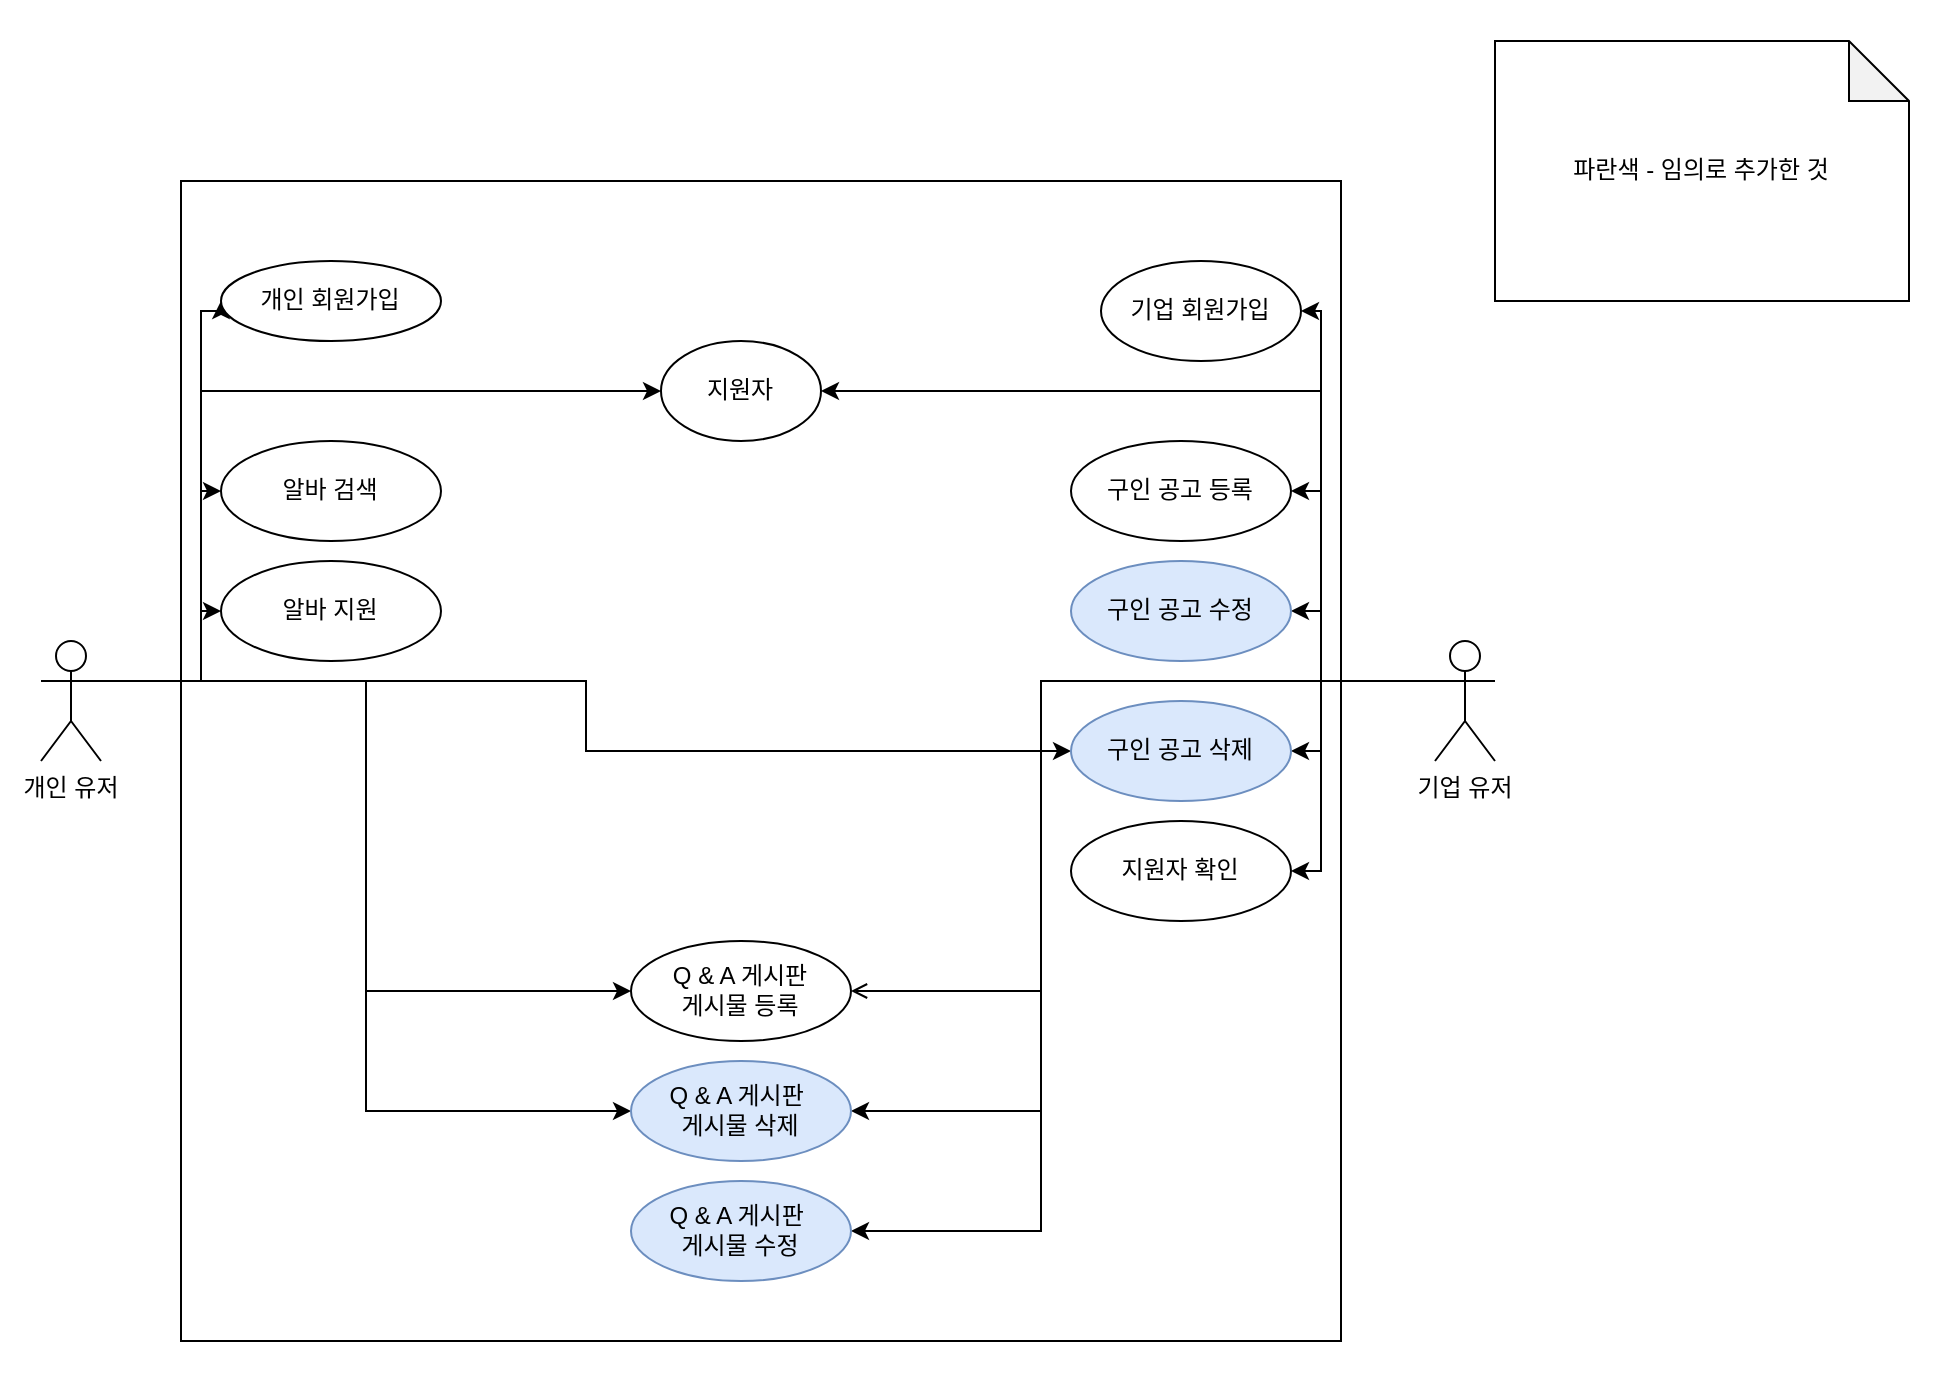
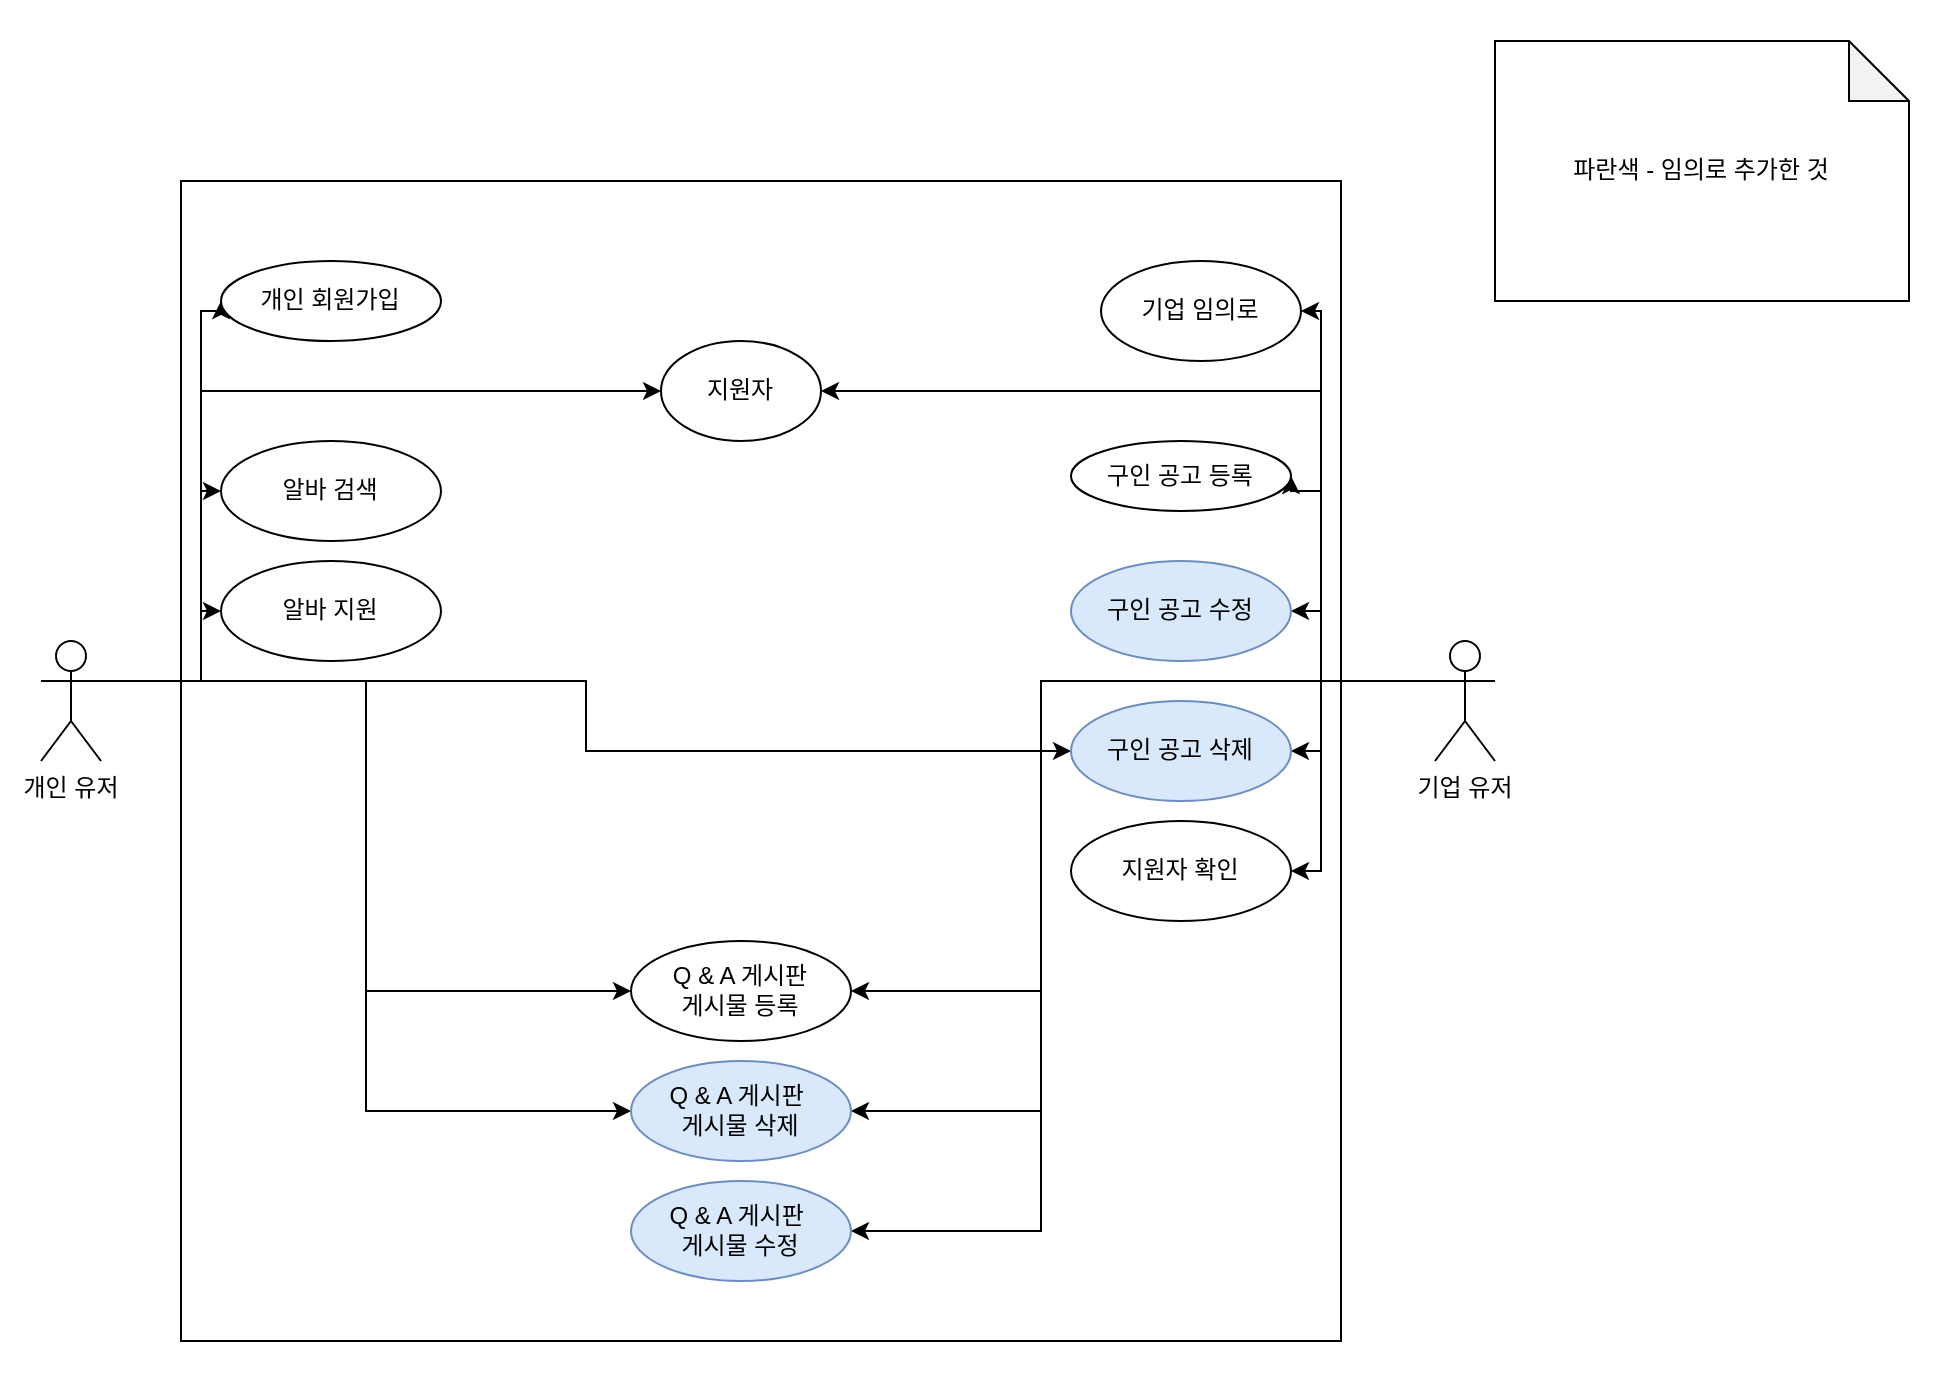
(1201, 311) -> (1201, 311)
(1181, 491) -> (1181, 476)
(862, 991) -> (866, 991)
